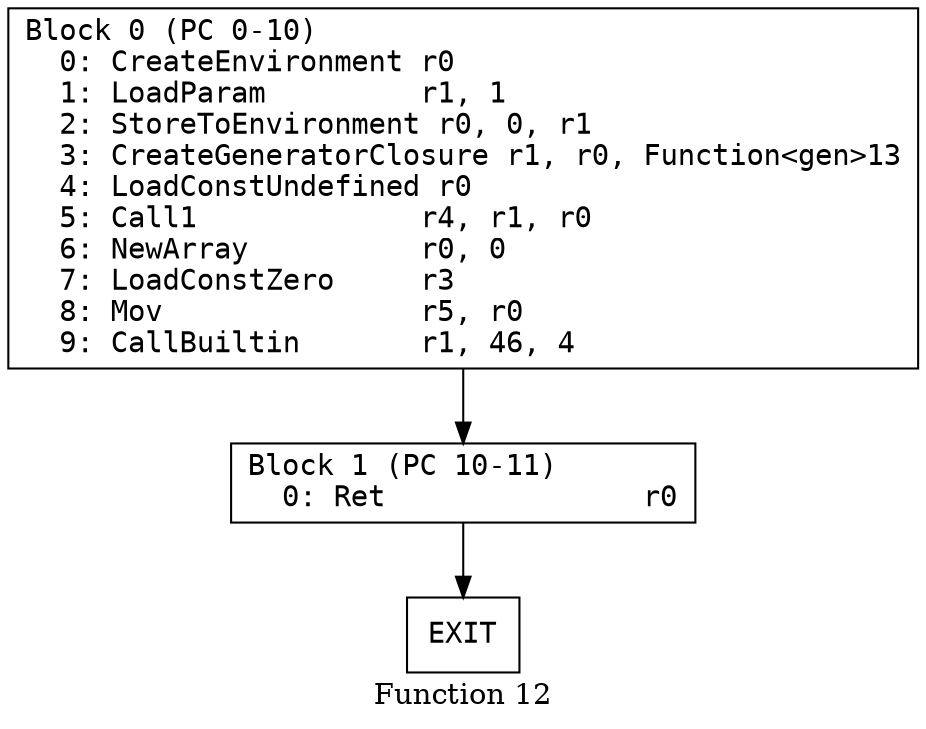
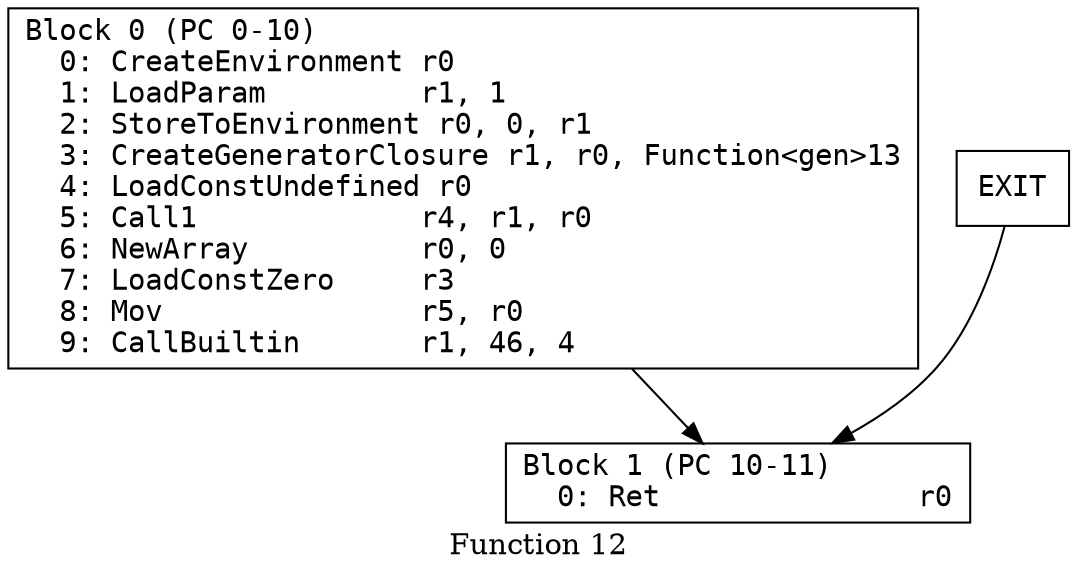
(463, 550) -> (952, 348)
